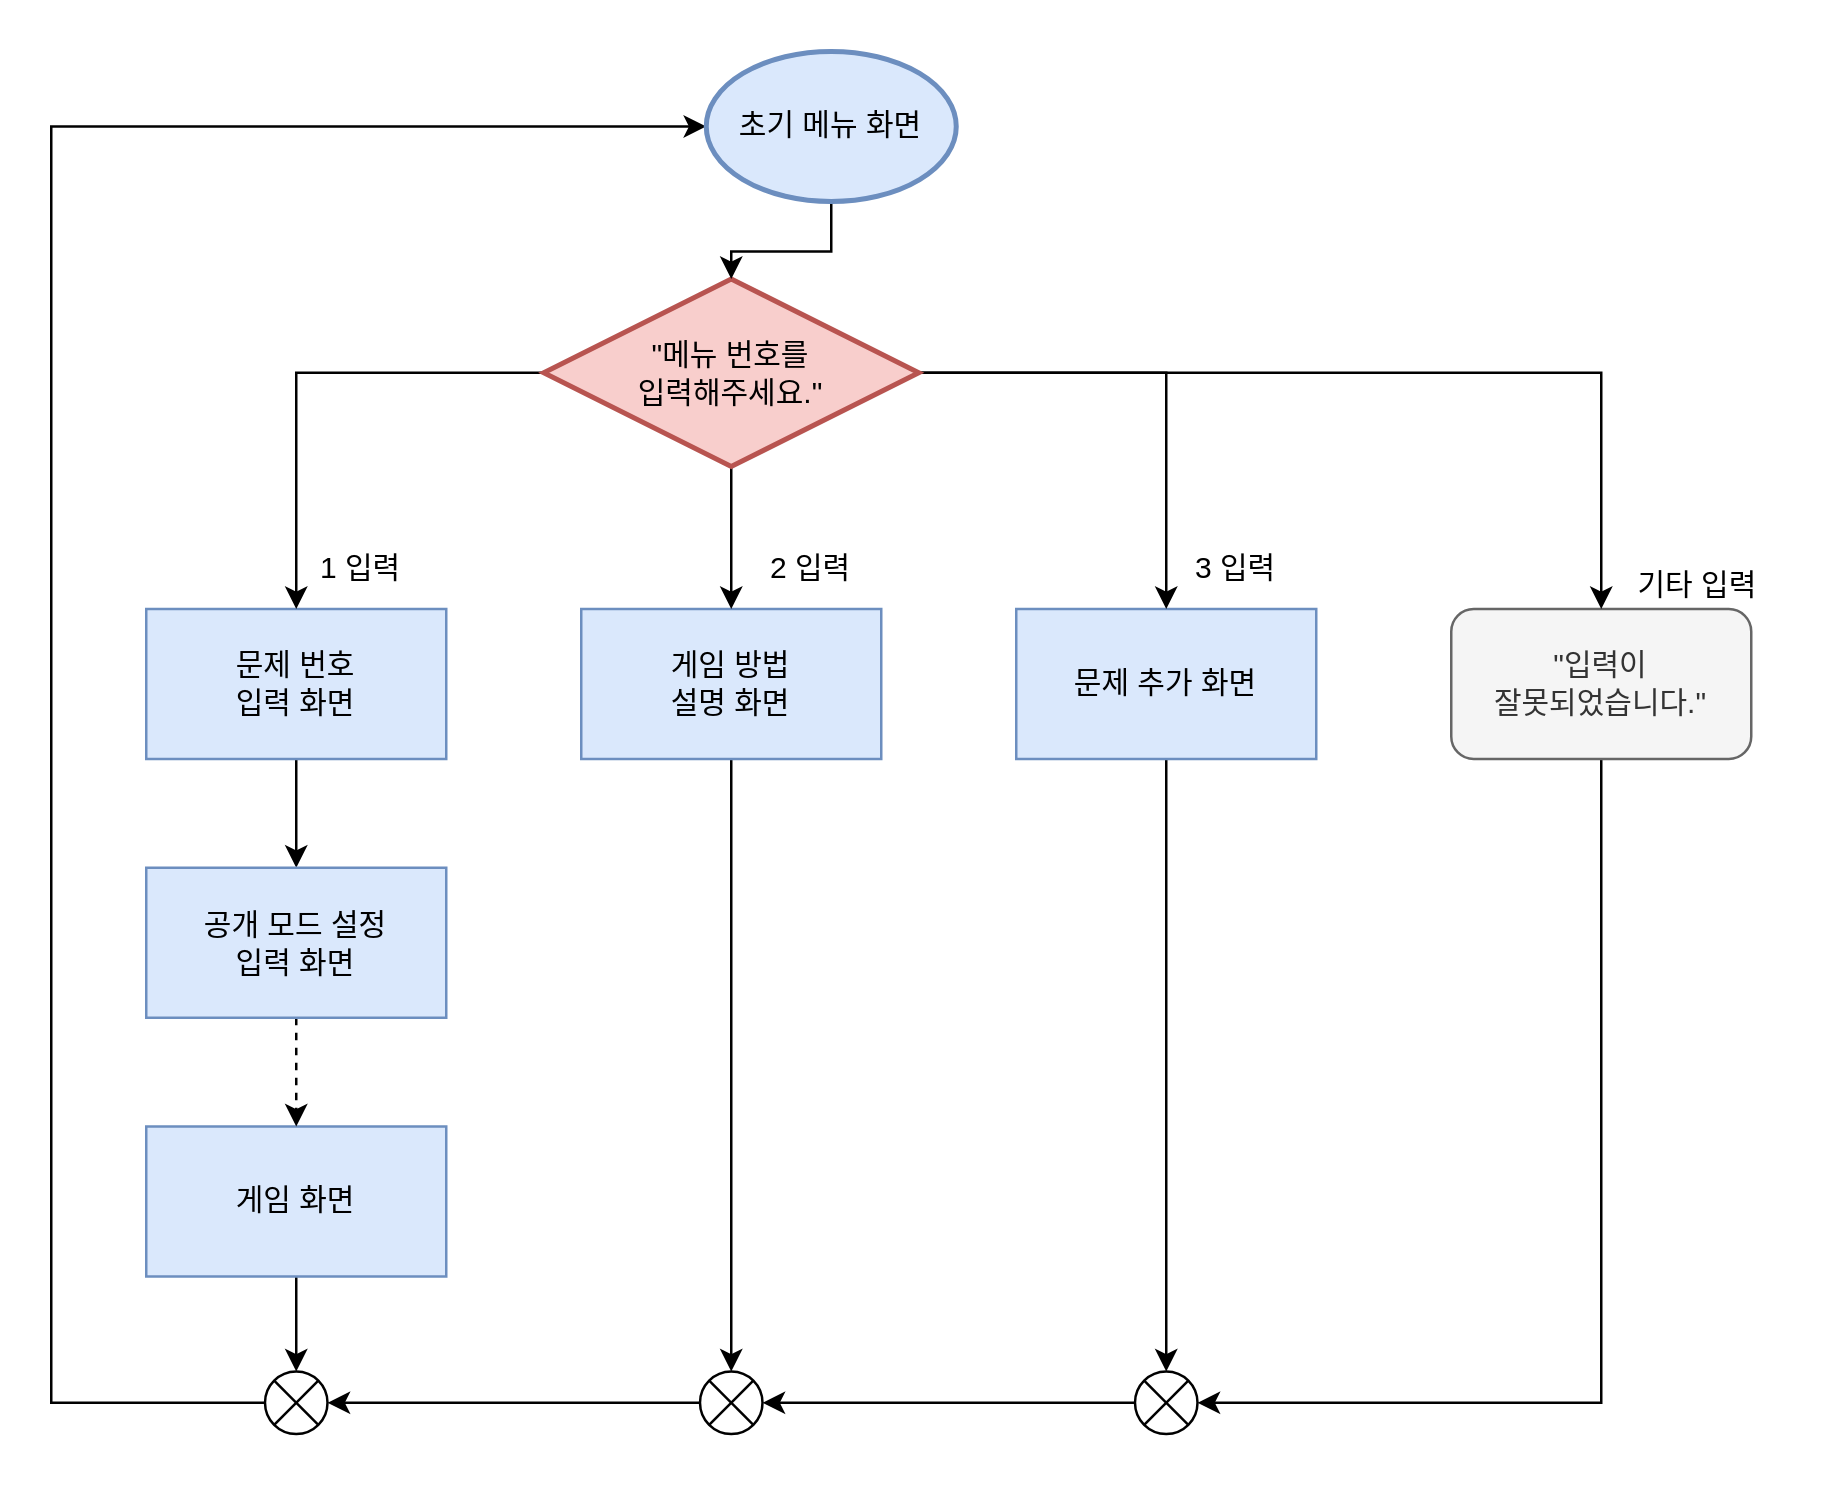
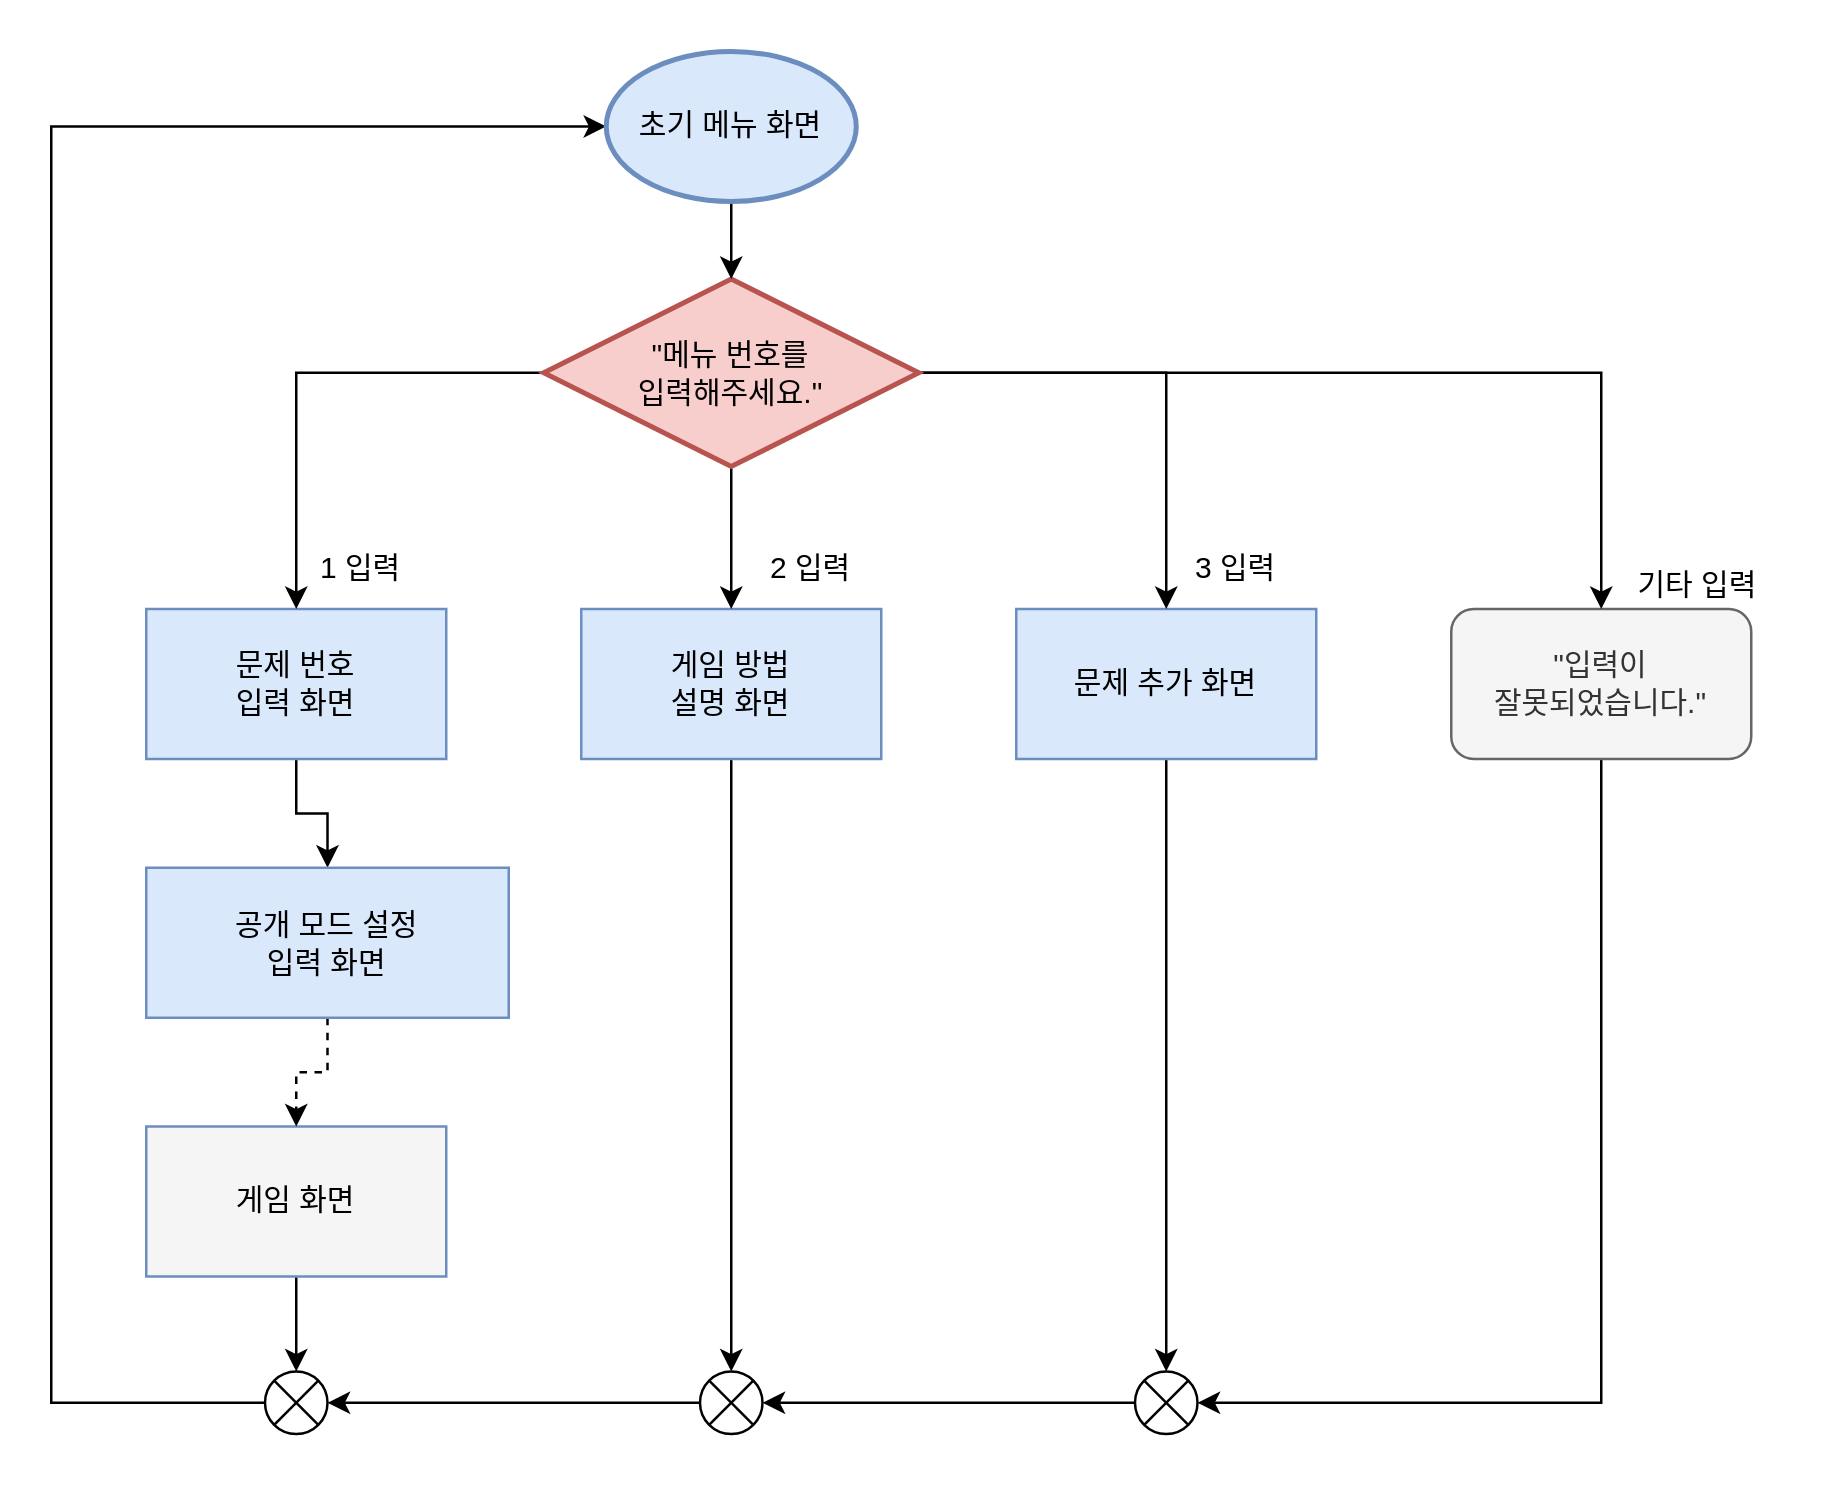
(831, 126) -> (731, 126)
(296, 943) -> (328, 943)
(296, 1201) -> (296, 1201)
